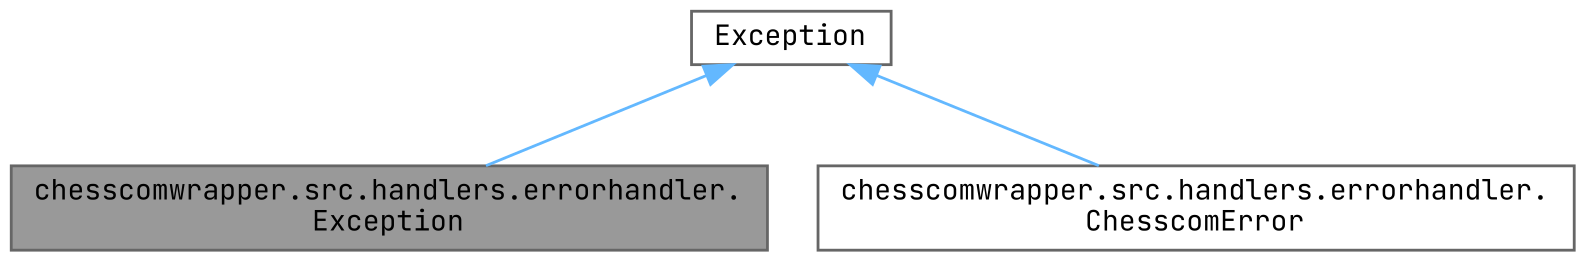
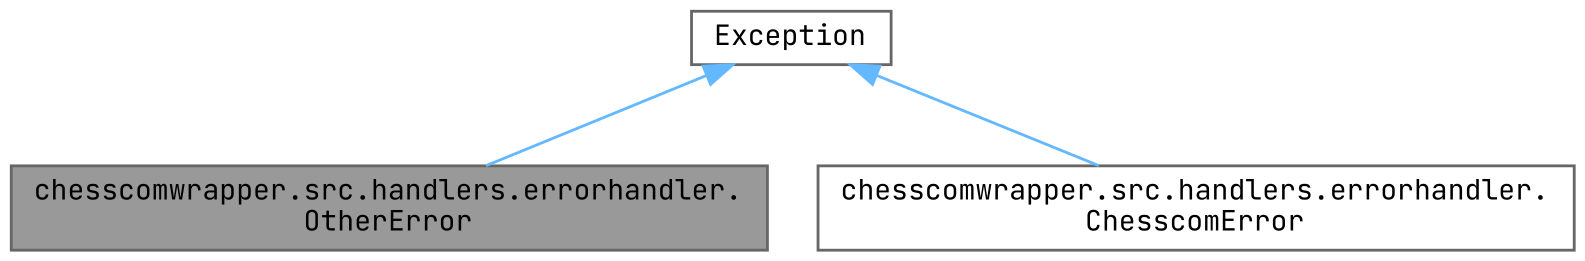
(389, 208) -> (389, 208)
